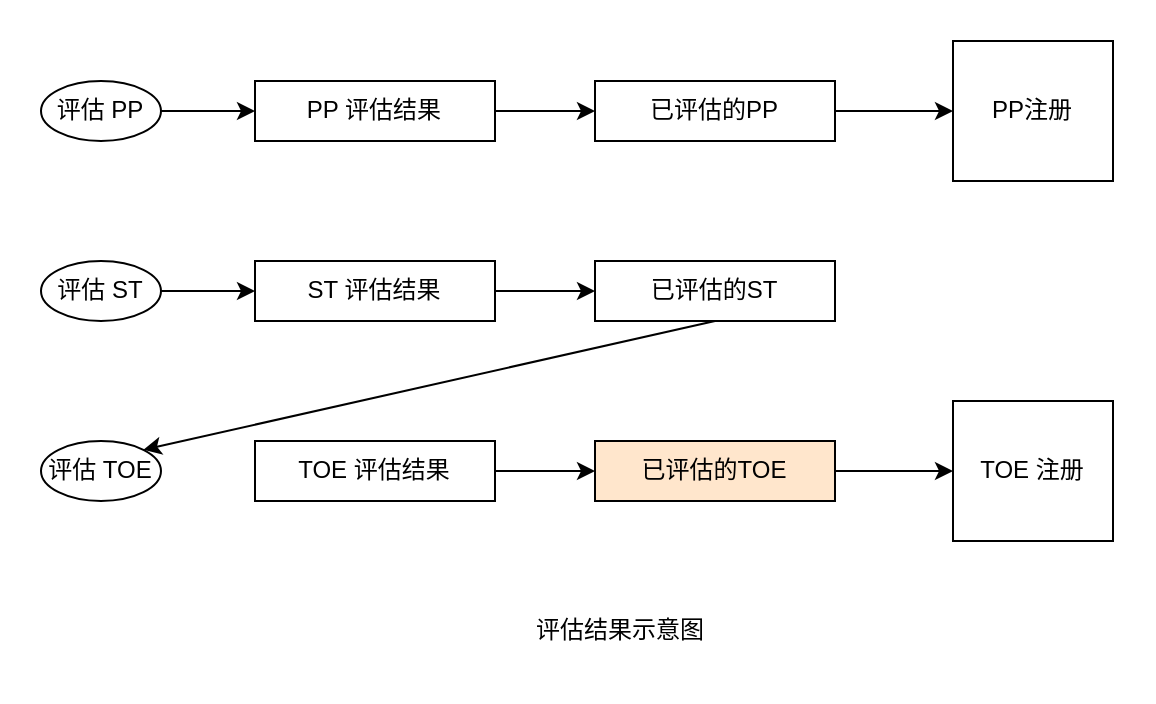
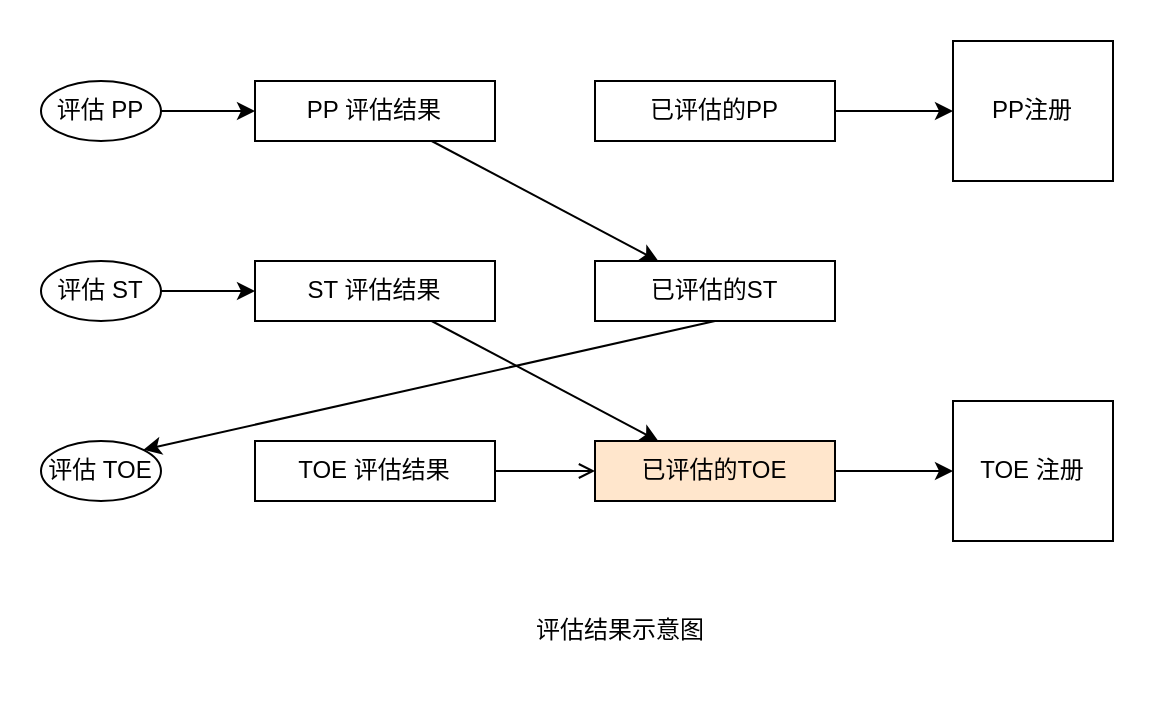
(538, 111) -> (539, 198)
(538, 291) -> (583, 401)
(580, 471) -> (582, 471)
